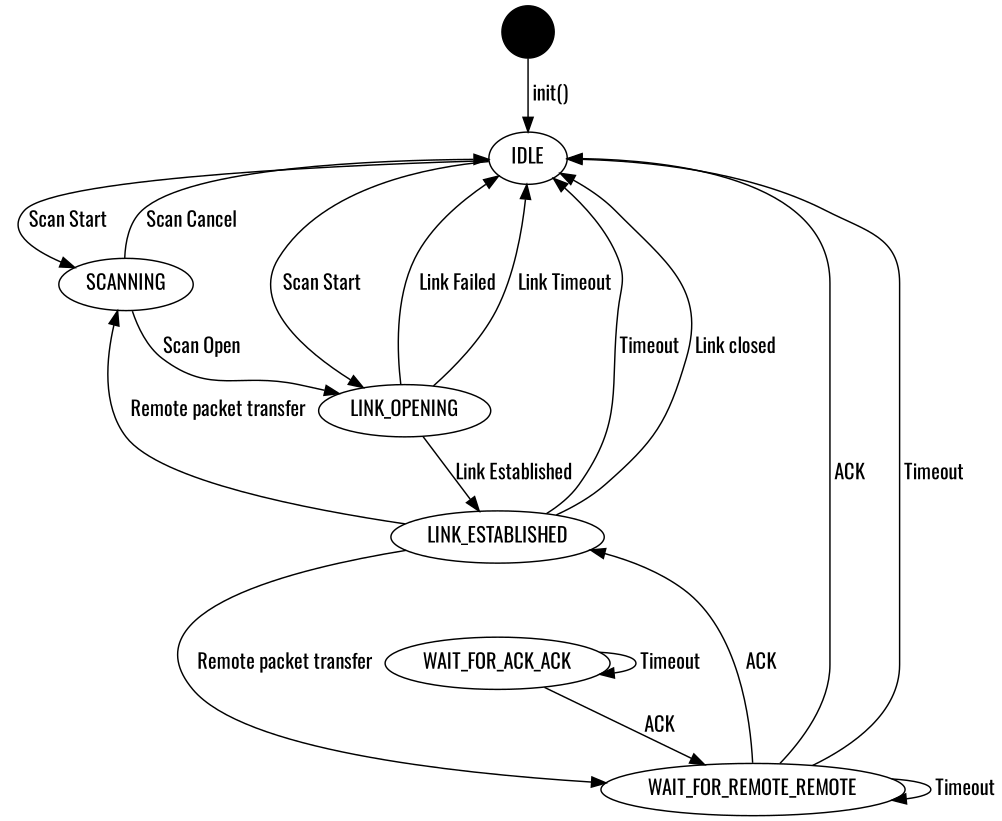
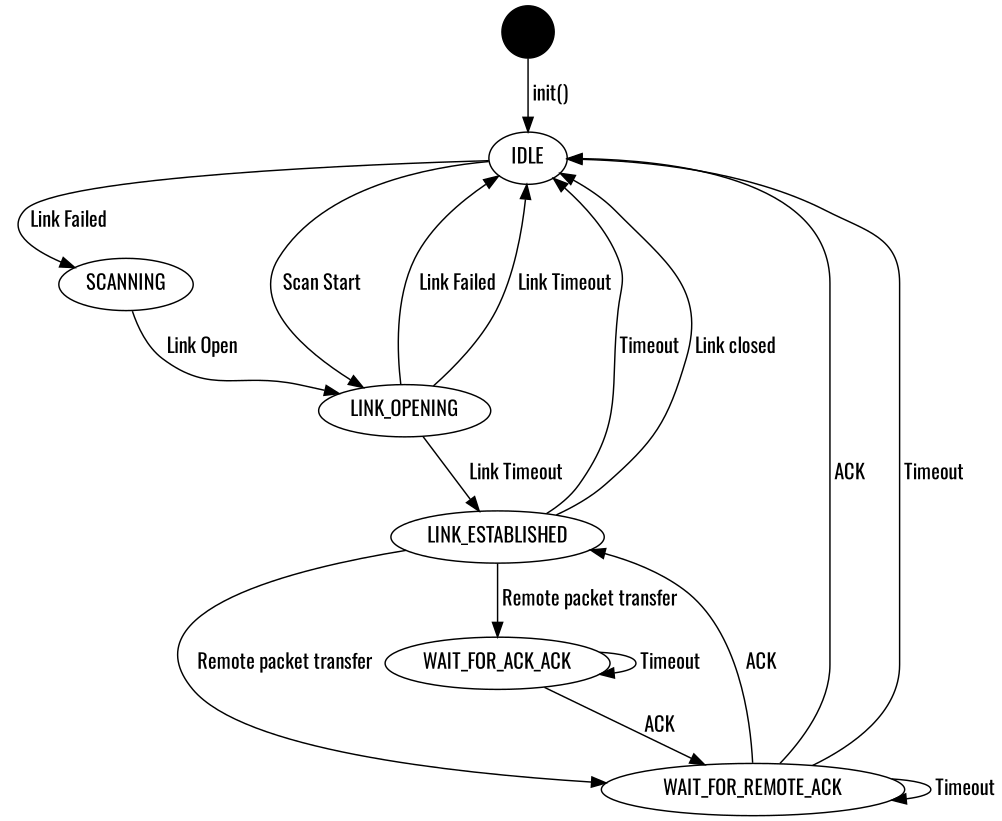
(192, 187) -> none
(67, 221) -> (67, 221)
(200, 348) -> (200, 348)
(514, 474) -> (514, 474)
(204, 480) -> (498, 593)
(753, 790) -> (753, 790)
